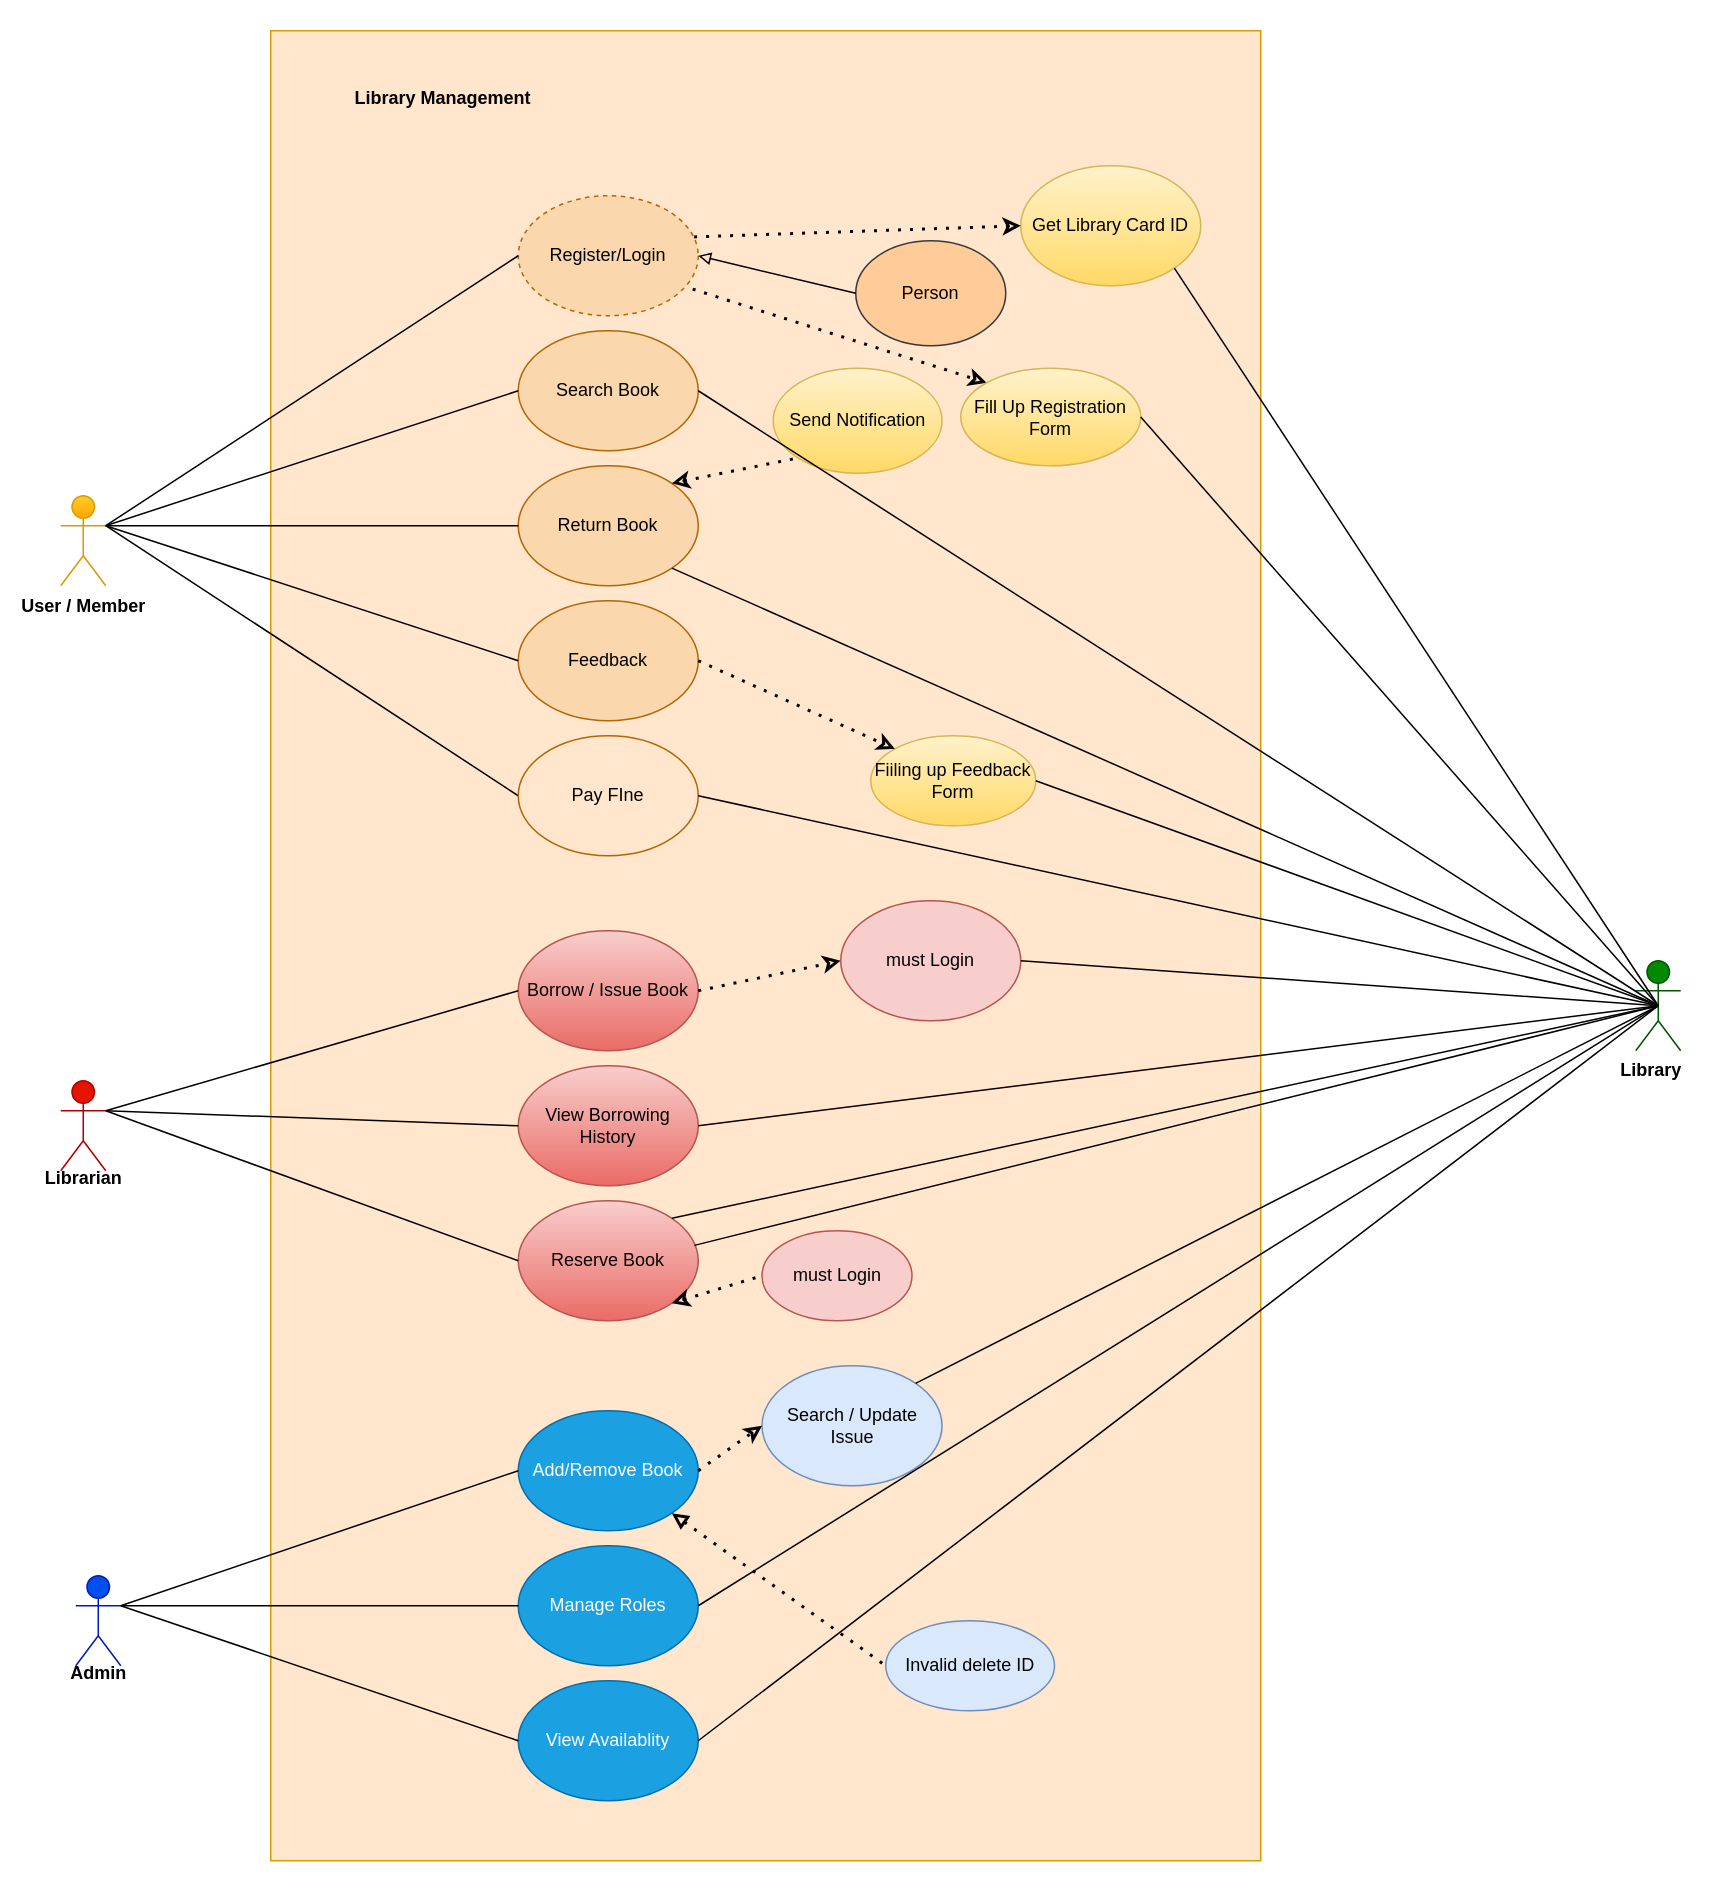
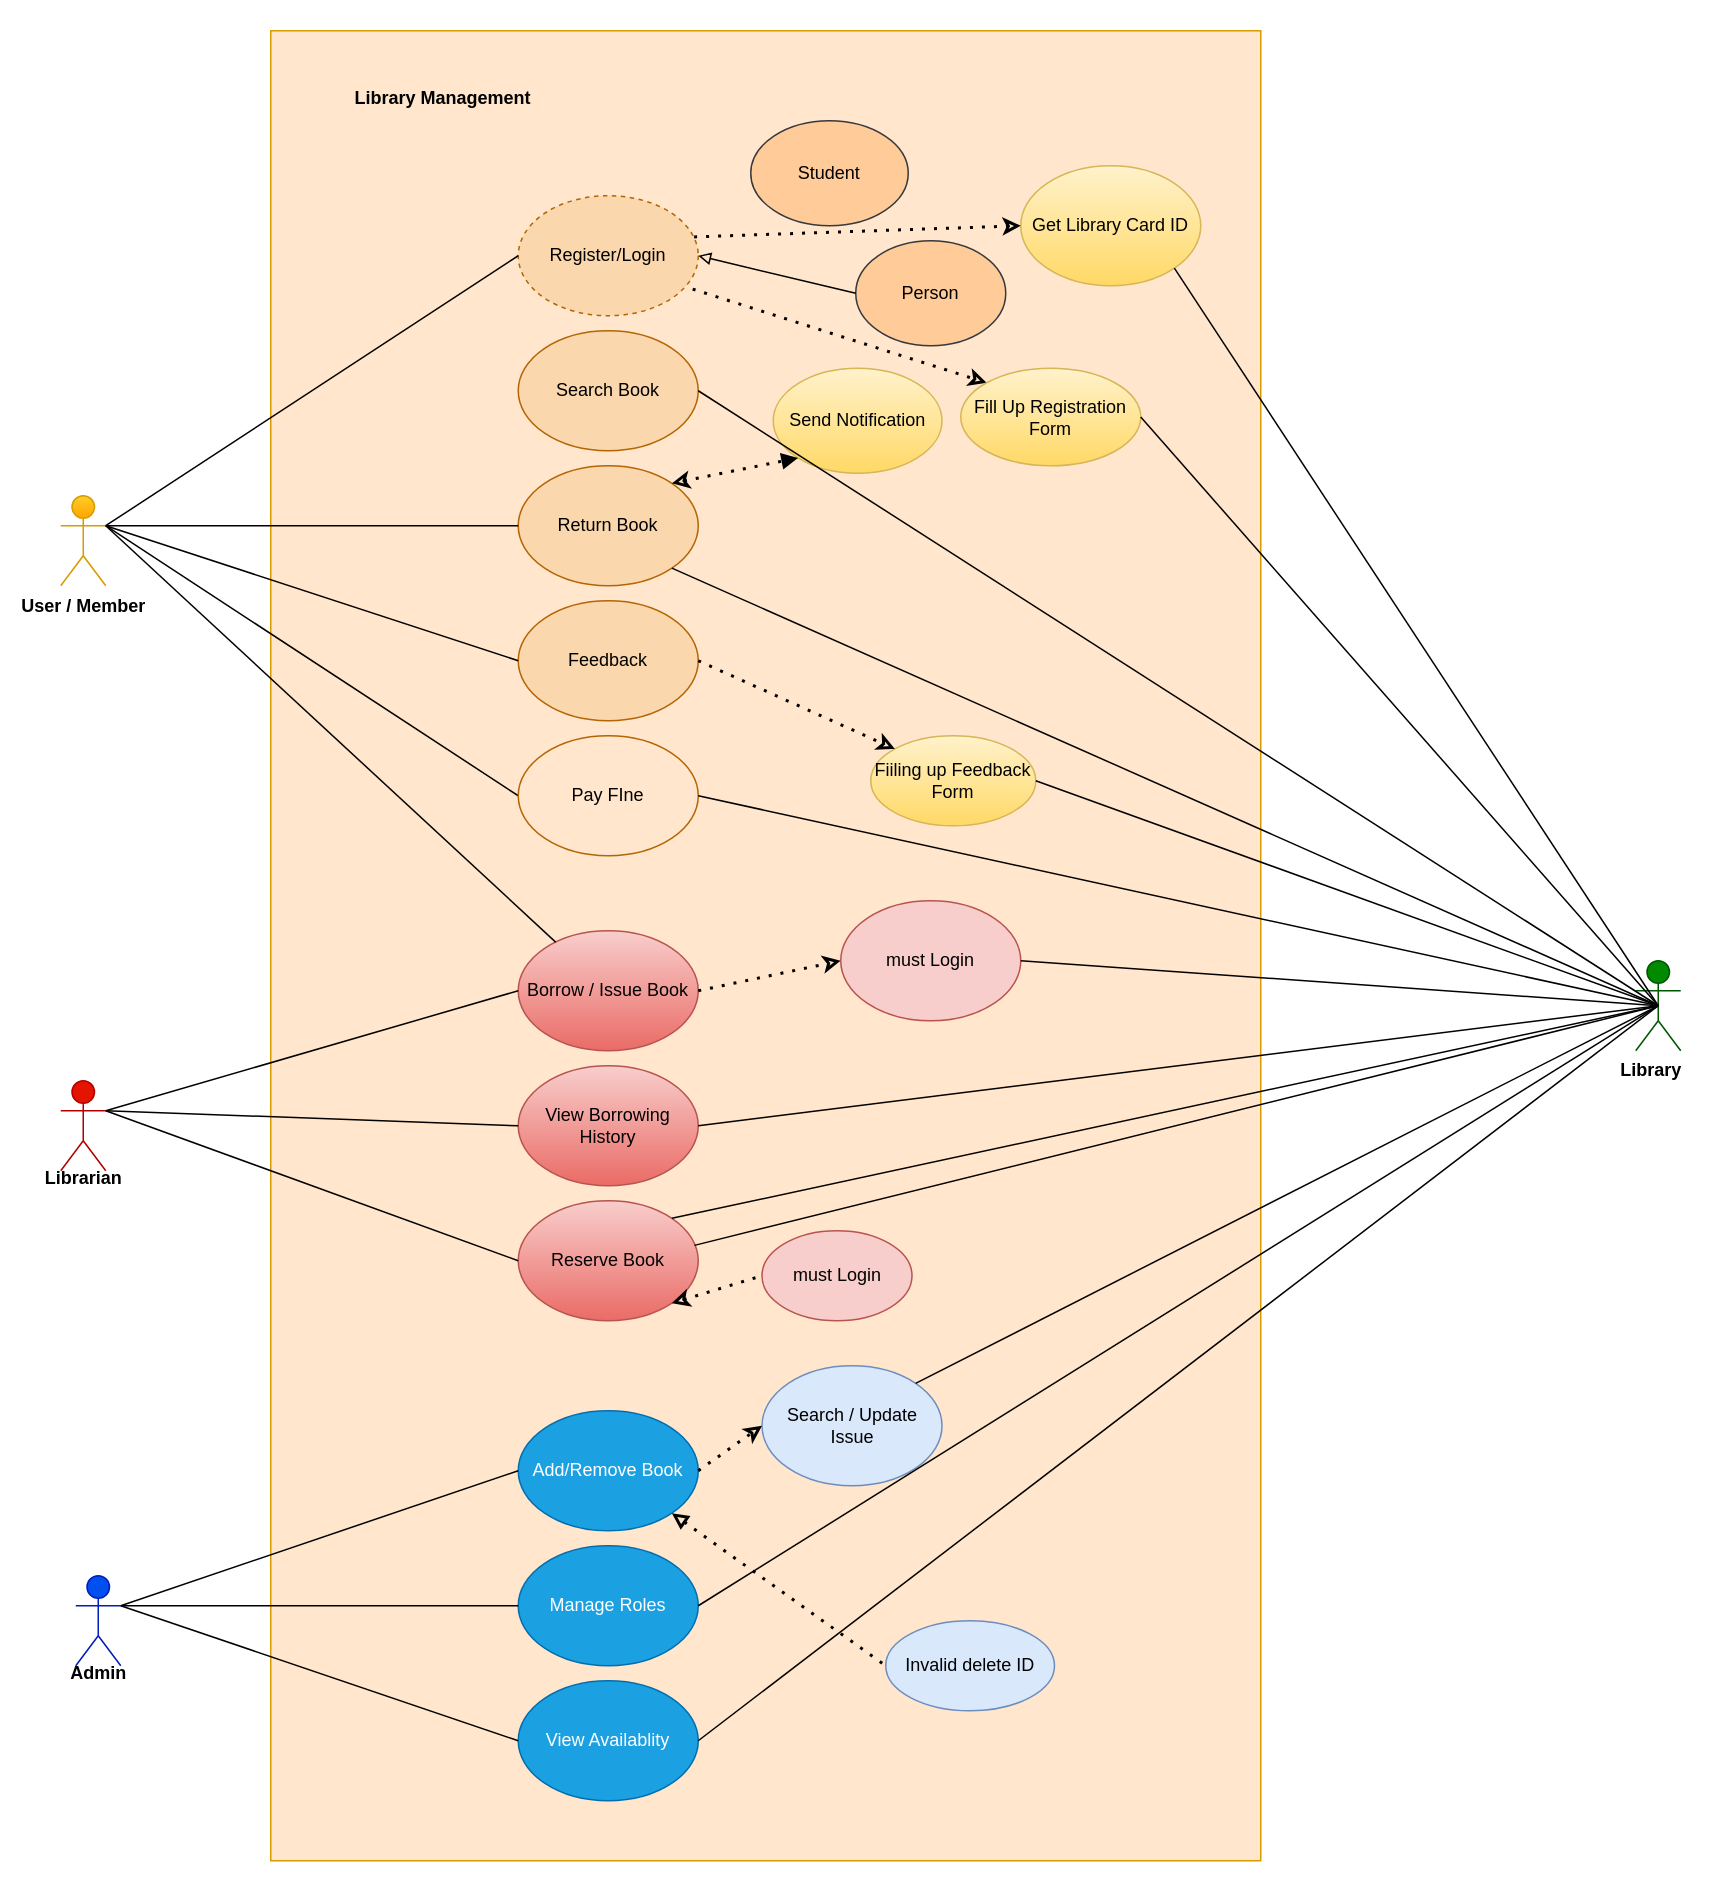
none -> (830, 173)
(316, 457) -> (334, 737)
(788, 460) -> (781, 461)
